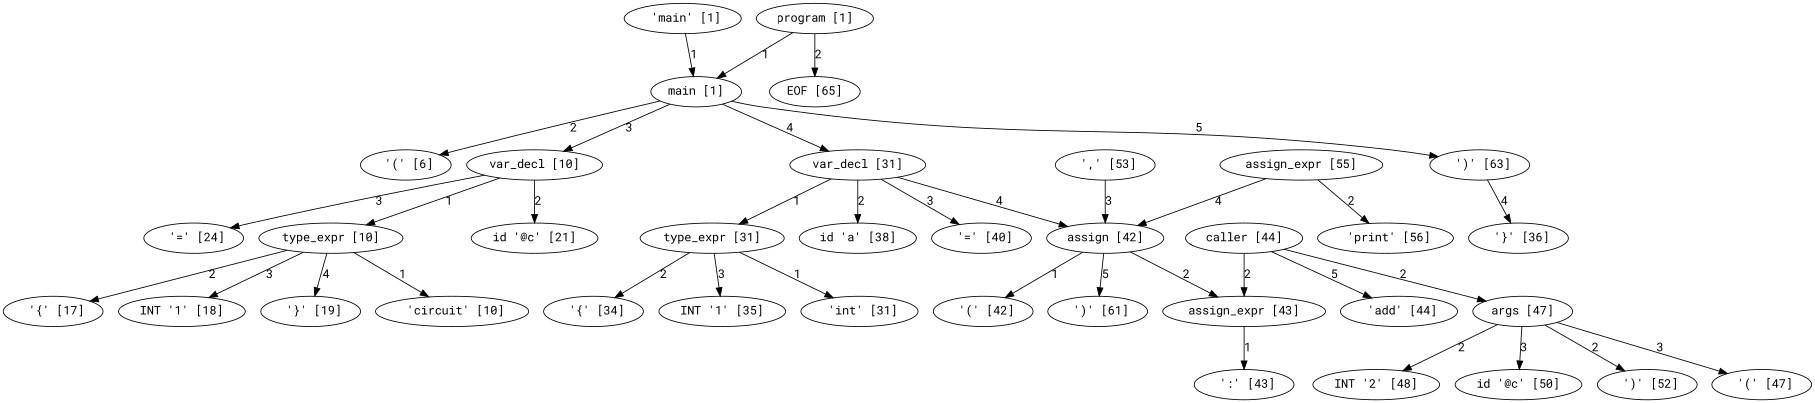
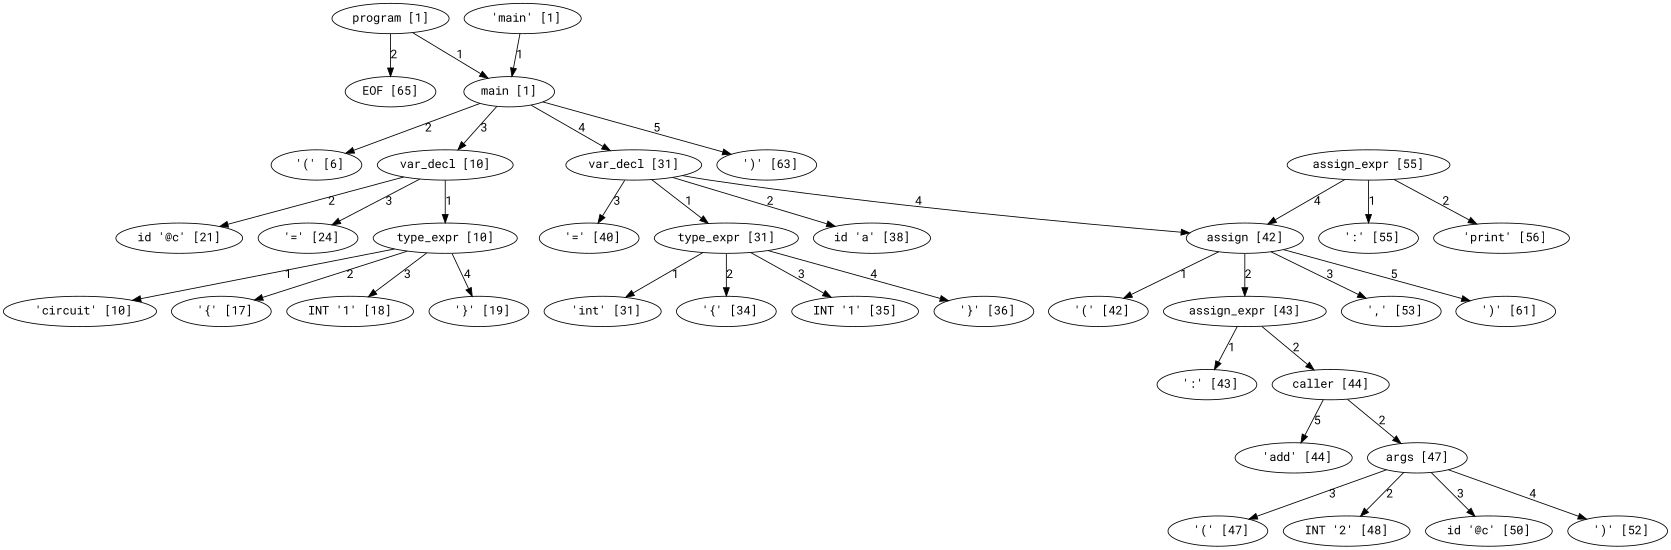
(1105, 197) -> (1315, 273)
(1497, 198) -> (854, 275)
none -> (1369, 238)
(1244, 271) -> (1285, 345)
(1595, 348) -> (1533, 494)
